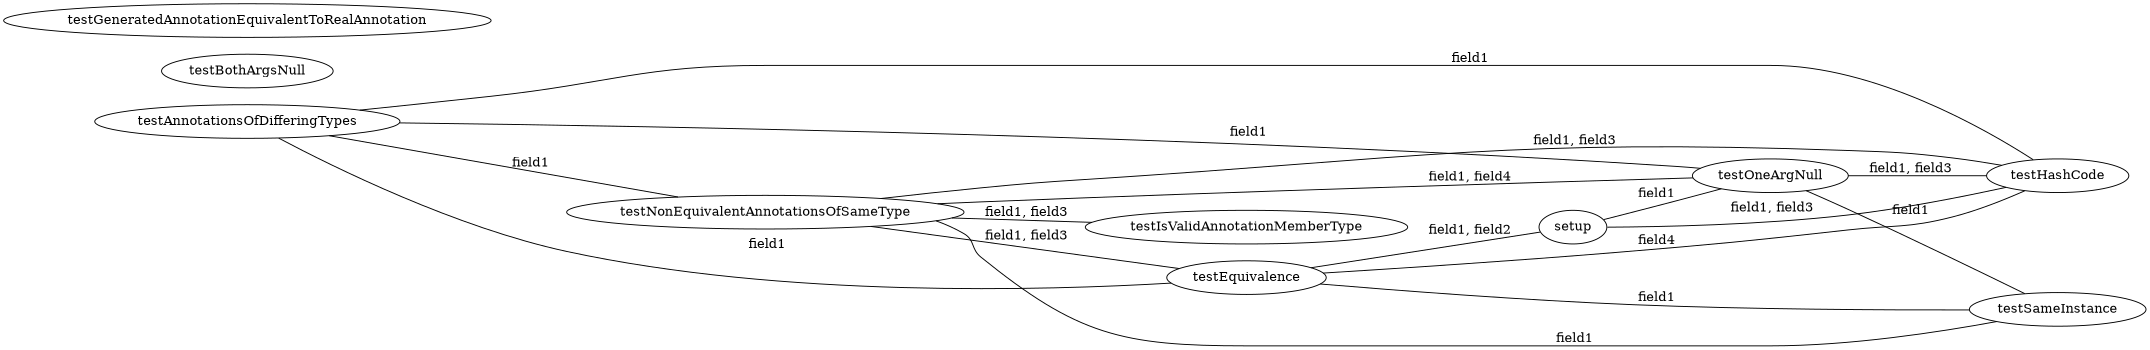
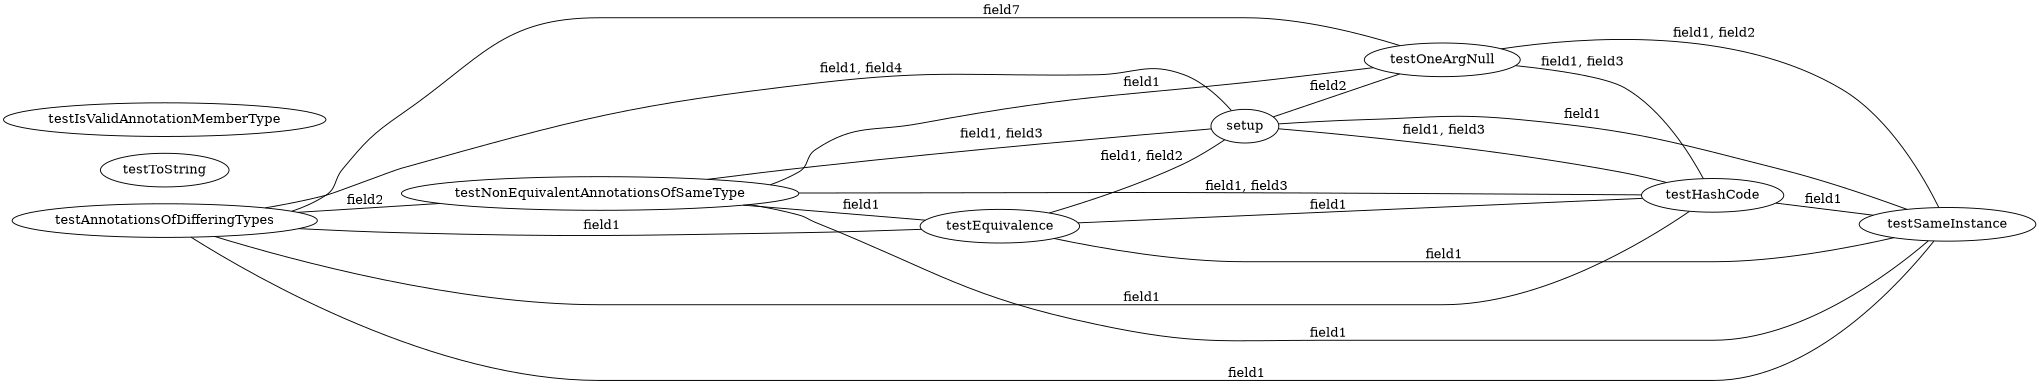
(247, 21) -> none
(247, 71) -> none
none -> (748, 92)
none -> (1598, 129)
(1247, 132) -> (1000, 11)
(529, 163) -> (364, 200)
none -> (165, 170)
(1468, 177) -> (1140, 83)
(1655, 194) -> (1327, 86)
none -> (1825, 209)
(1909, 211) -> (1713, 33)
(1022, 220) -> (959, 152)
(1025, 236) -> (860, 205)
(1655, 241) -> (1327, 205)
none -> (1072, 380)
